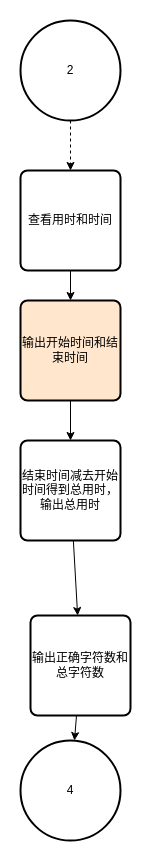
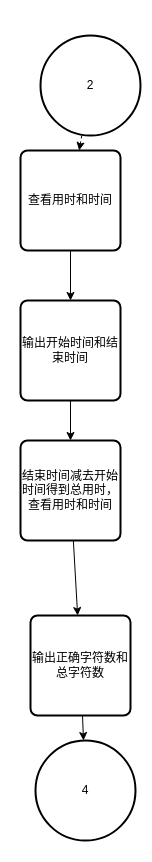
(71, 71) -> (91, 86)
(71, 221) -> (71, 201)
(71, 351) -> (71, 351)
(71, 491) -> (71, 491)
(71, 791) -> (86, 791)
